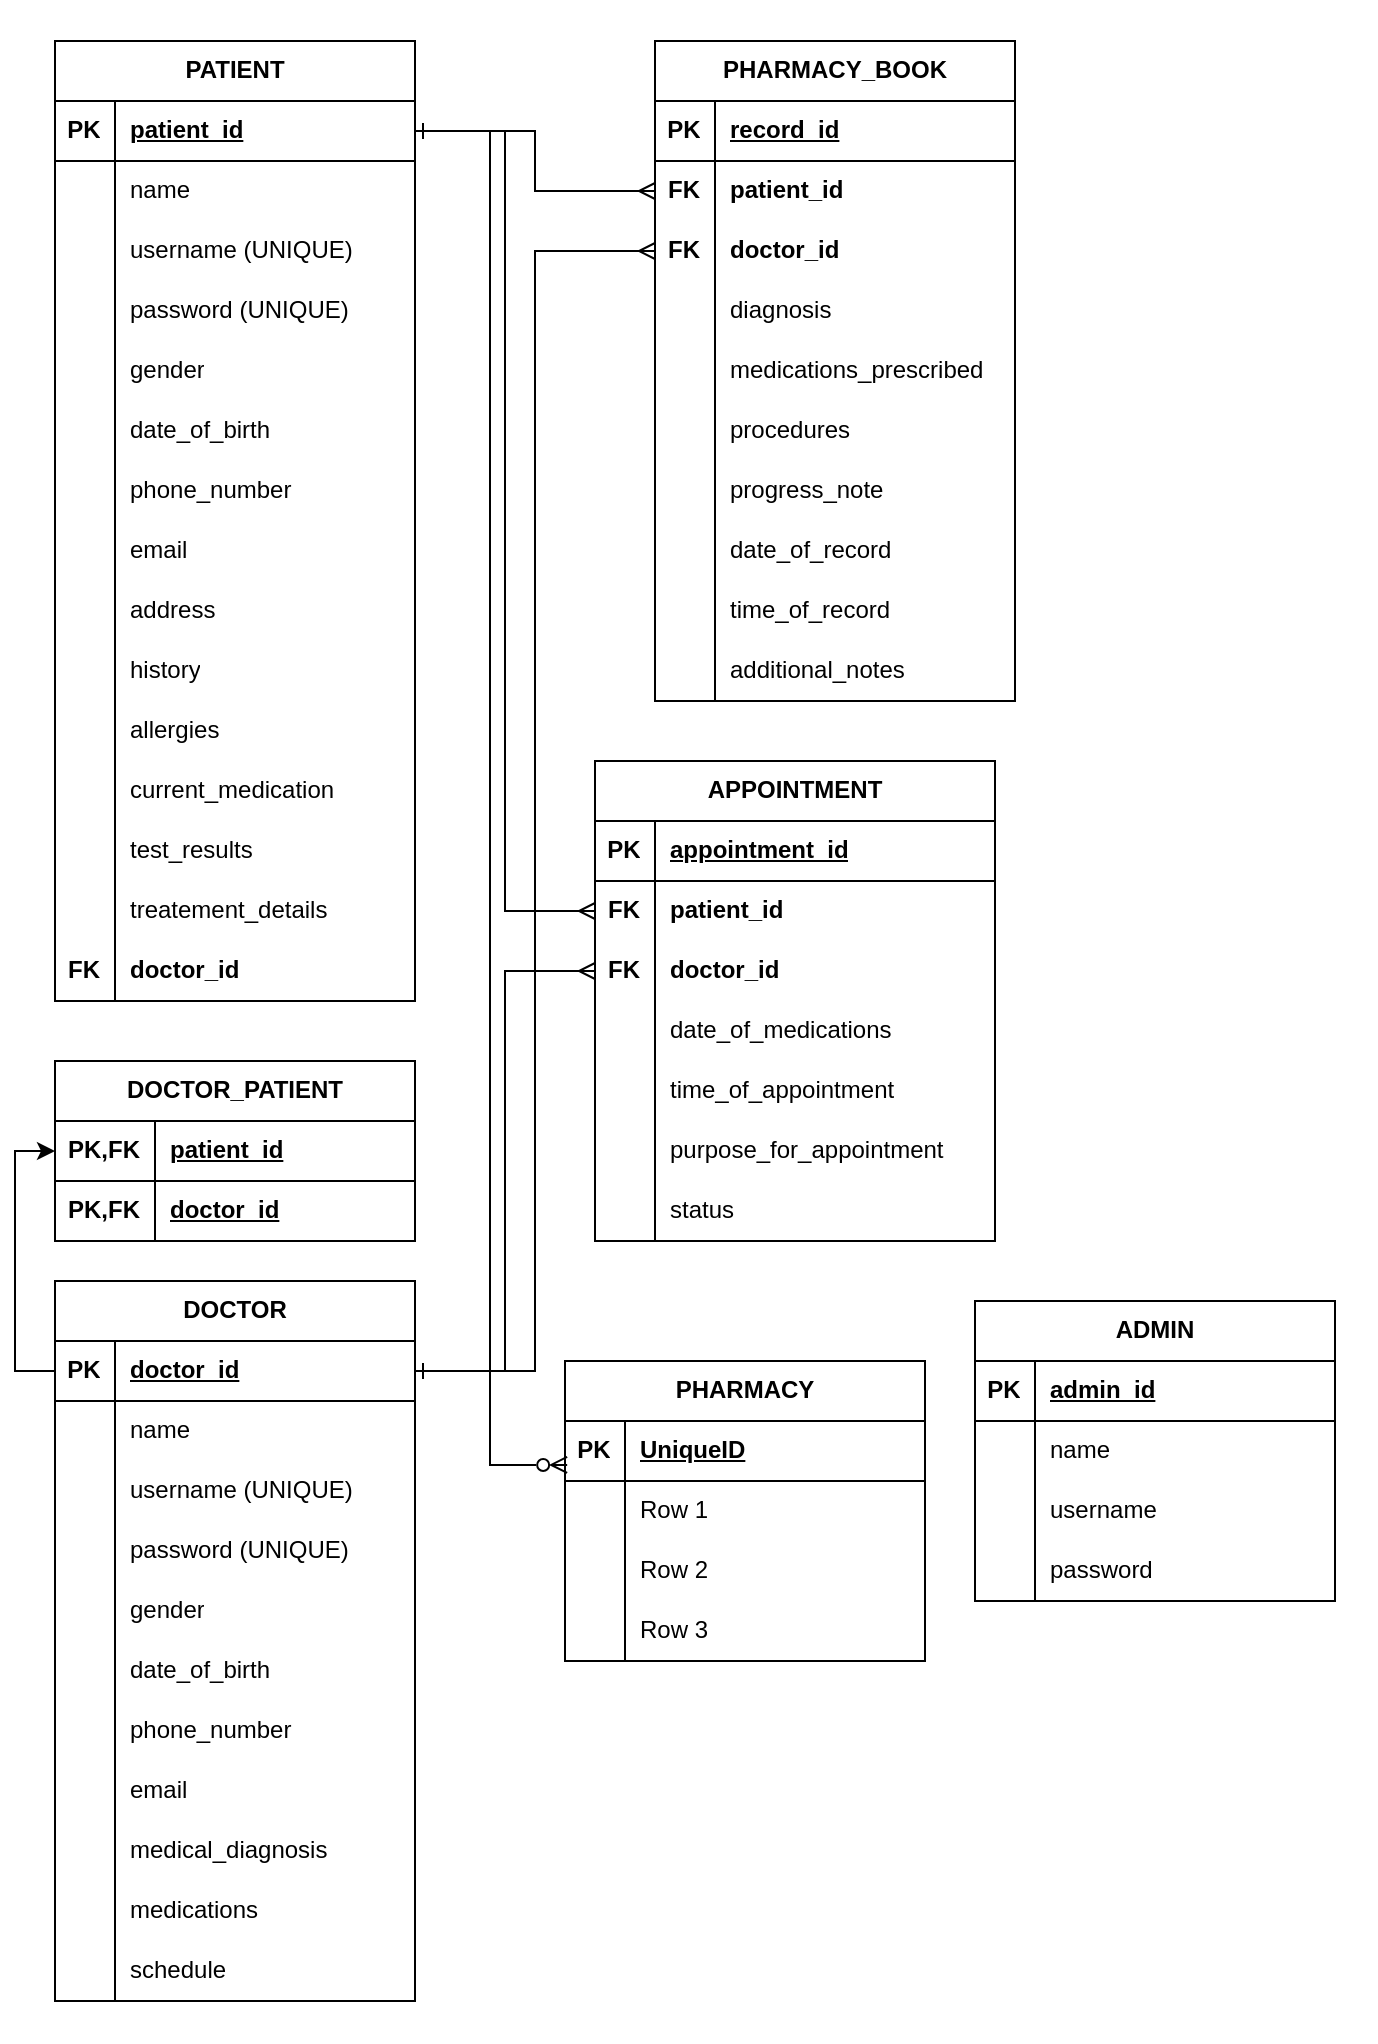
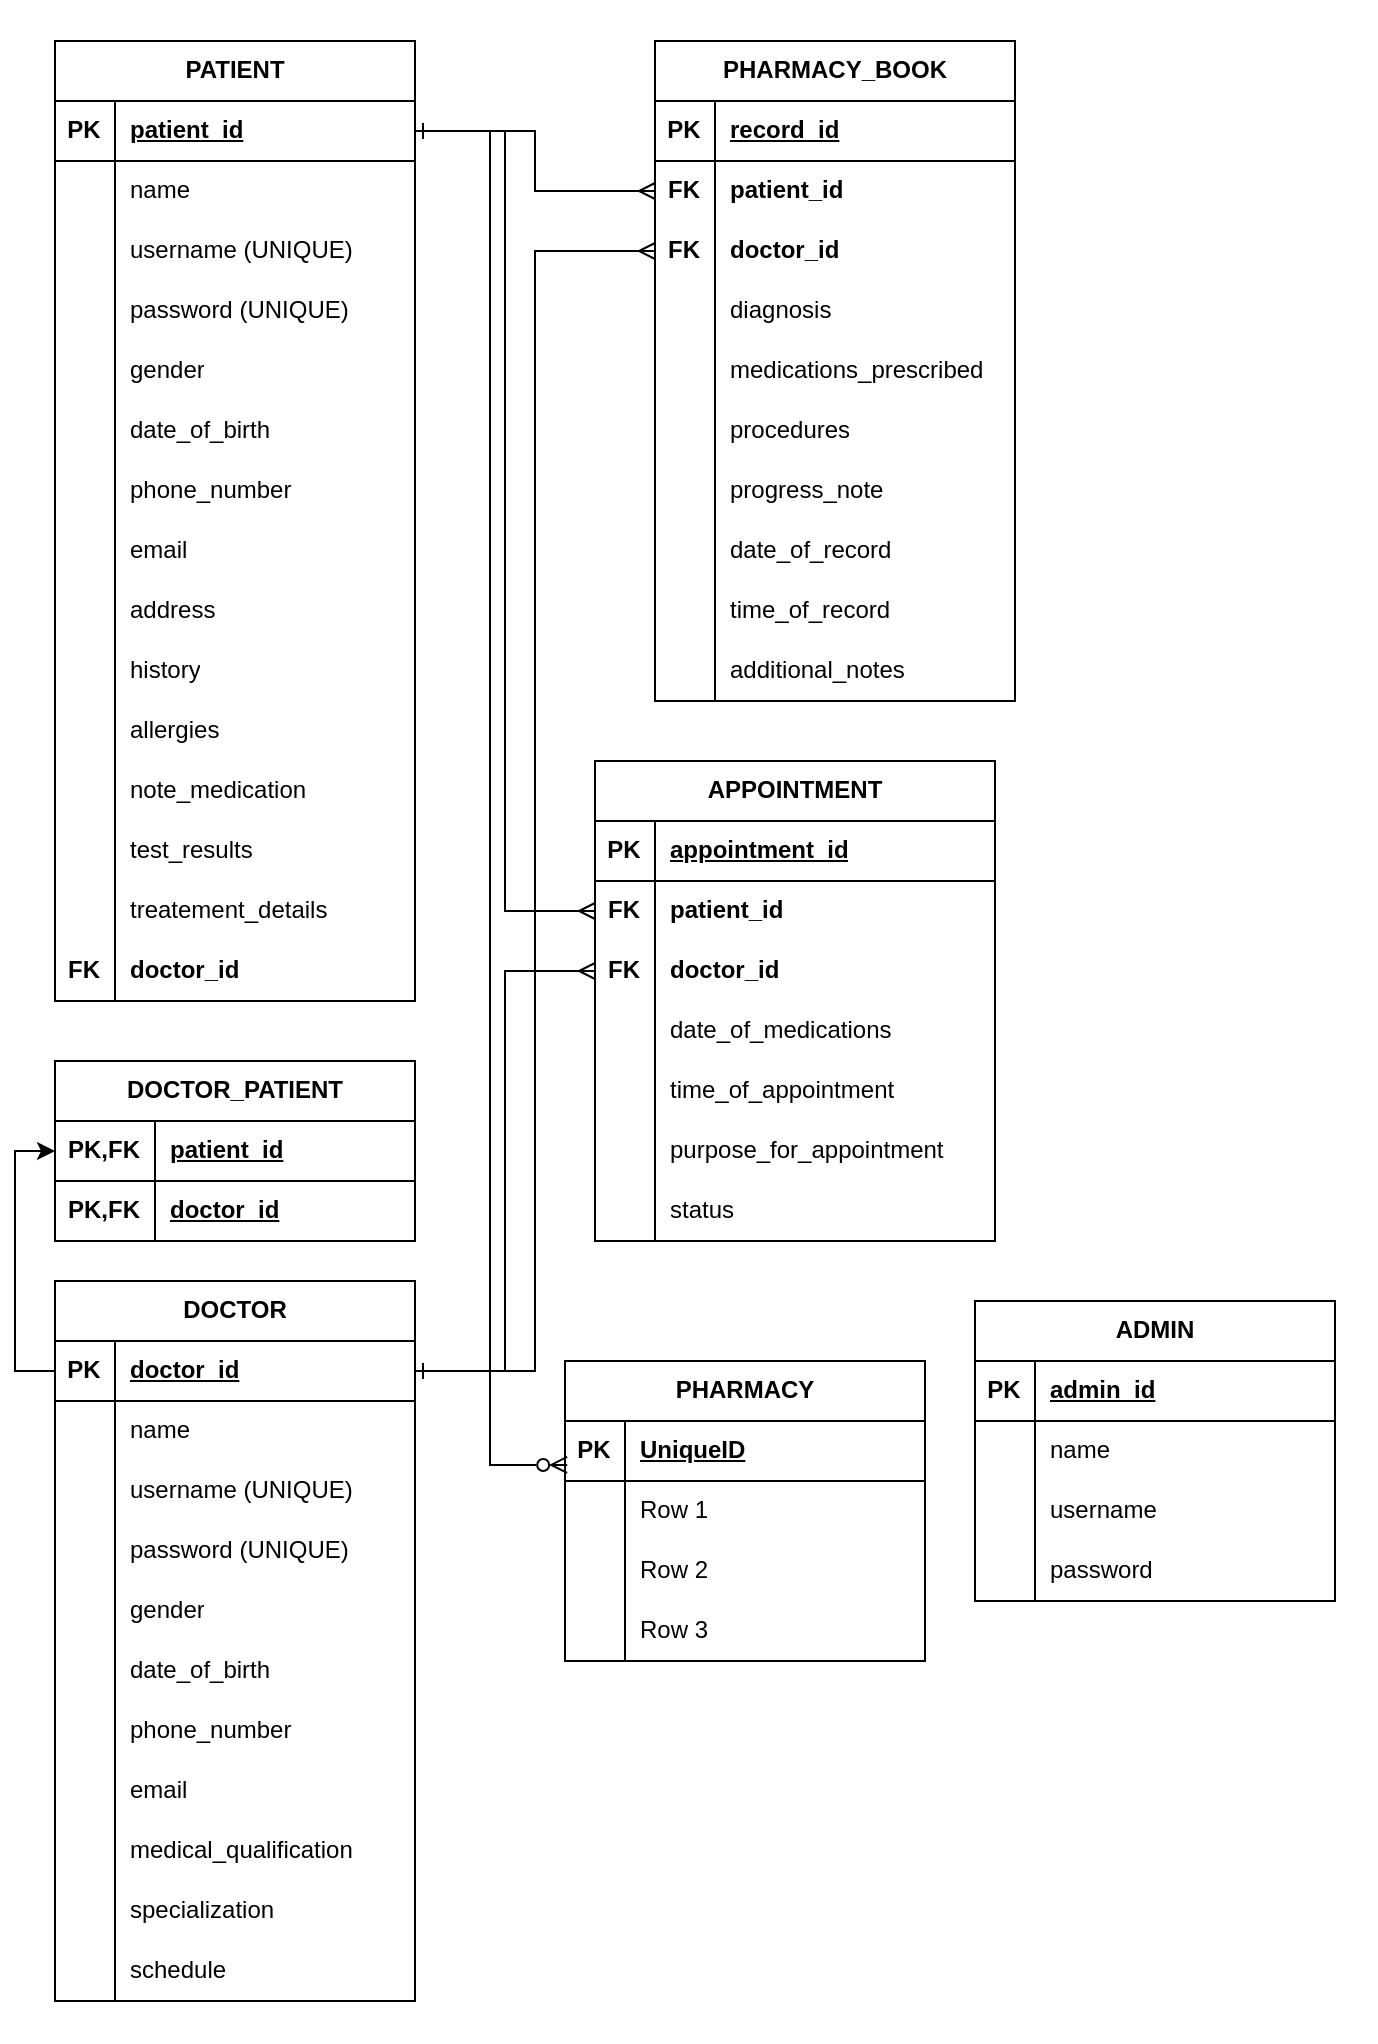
(246, 791) -> (226, 791)
(233, 1851) -> (253, 1851)
(199, 1911) -> (213, 1911)
